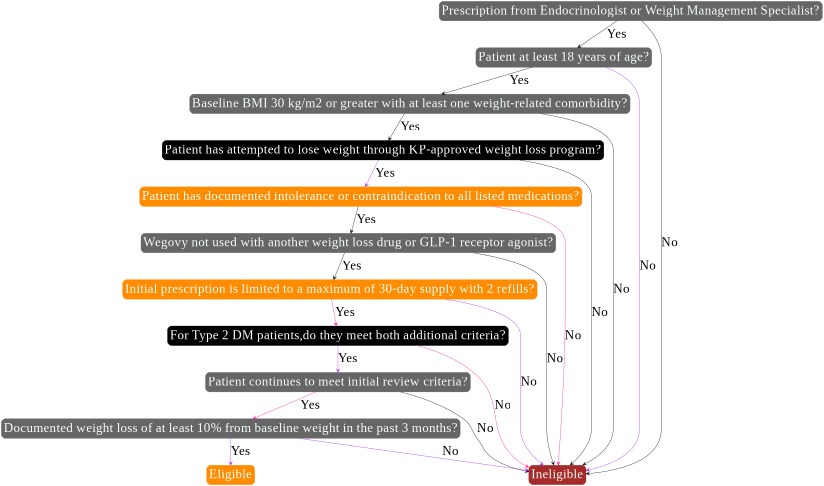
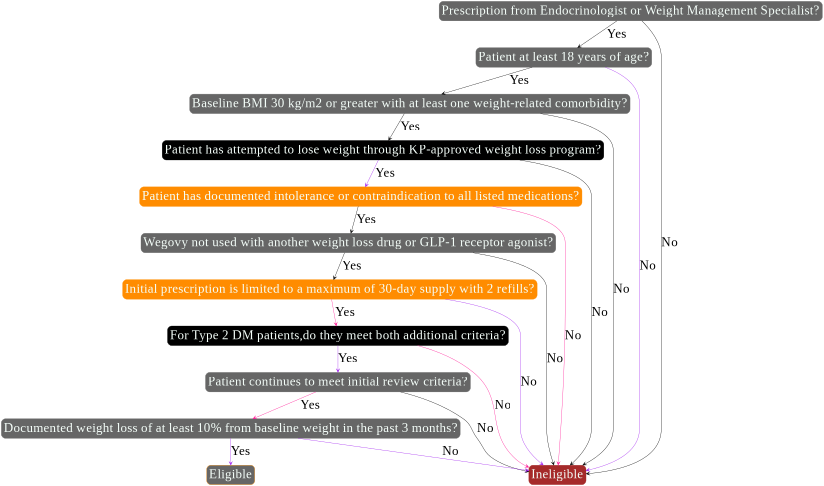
(231, 475) -> (231, 475)
